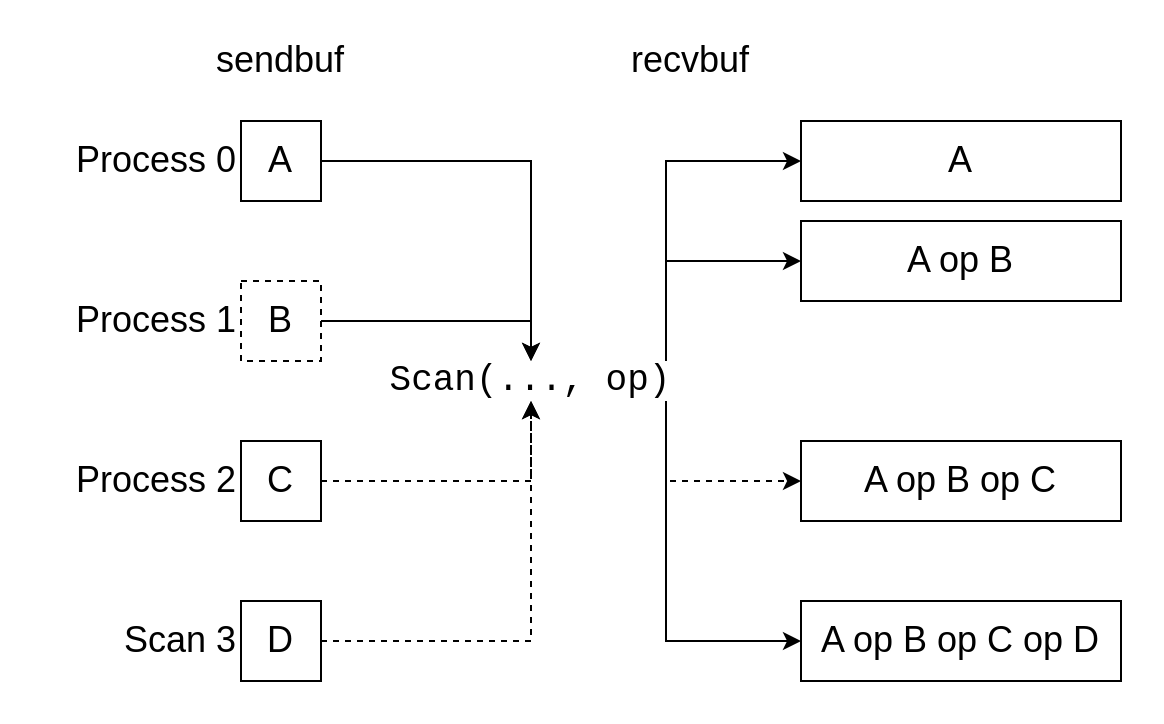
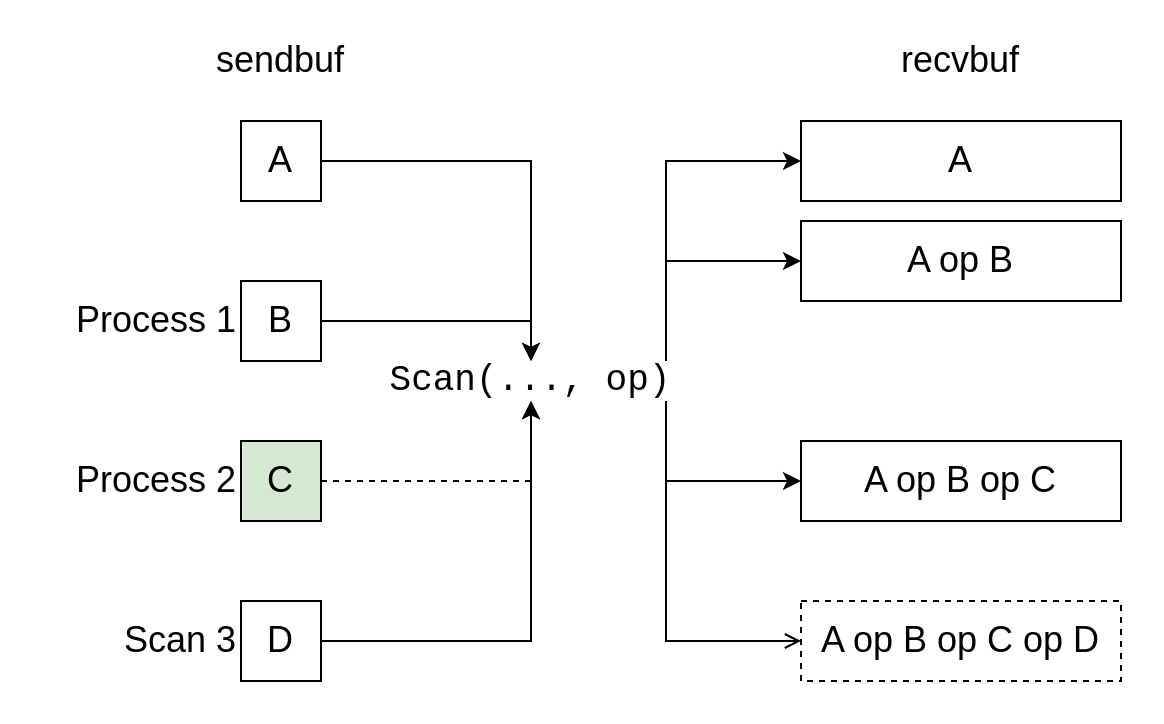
(691, 61) -> (961, 61)
(141, 161) -> none
(281, 321) -> (281, 321)
(281, 481) -> (281, 481)
(729, 481) -> (729, 481)
(506, 641) -> (506, 641)
(786, 641) -> (788, 641)
(961, 641) -> (961, 641)
